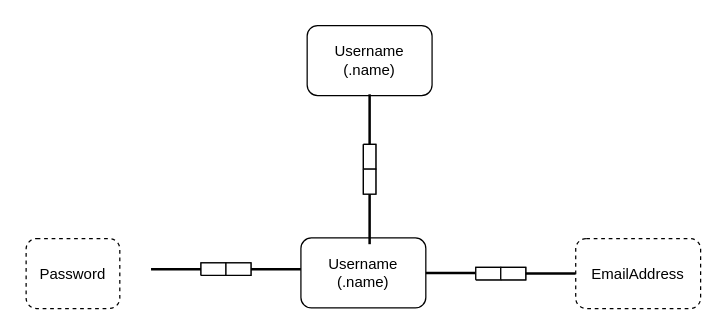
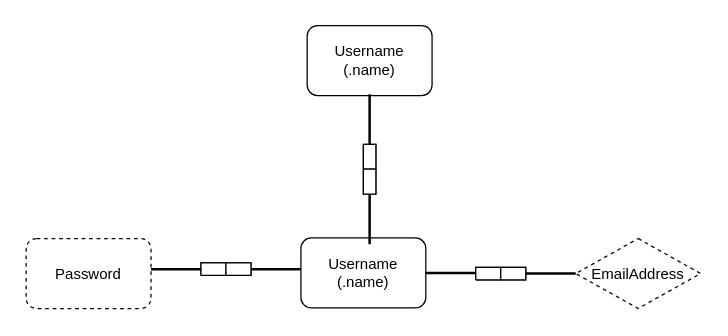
(73, 274) -> (88, 274)
(638, 274) -> (638, 274)
